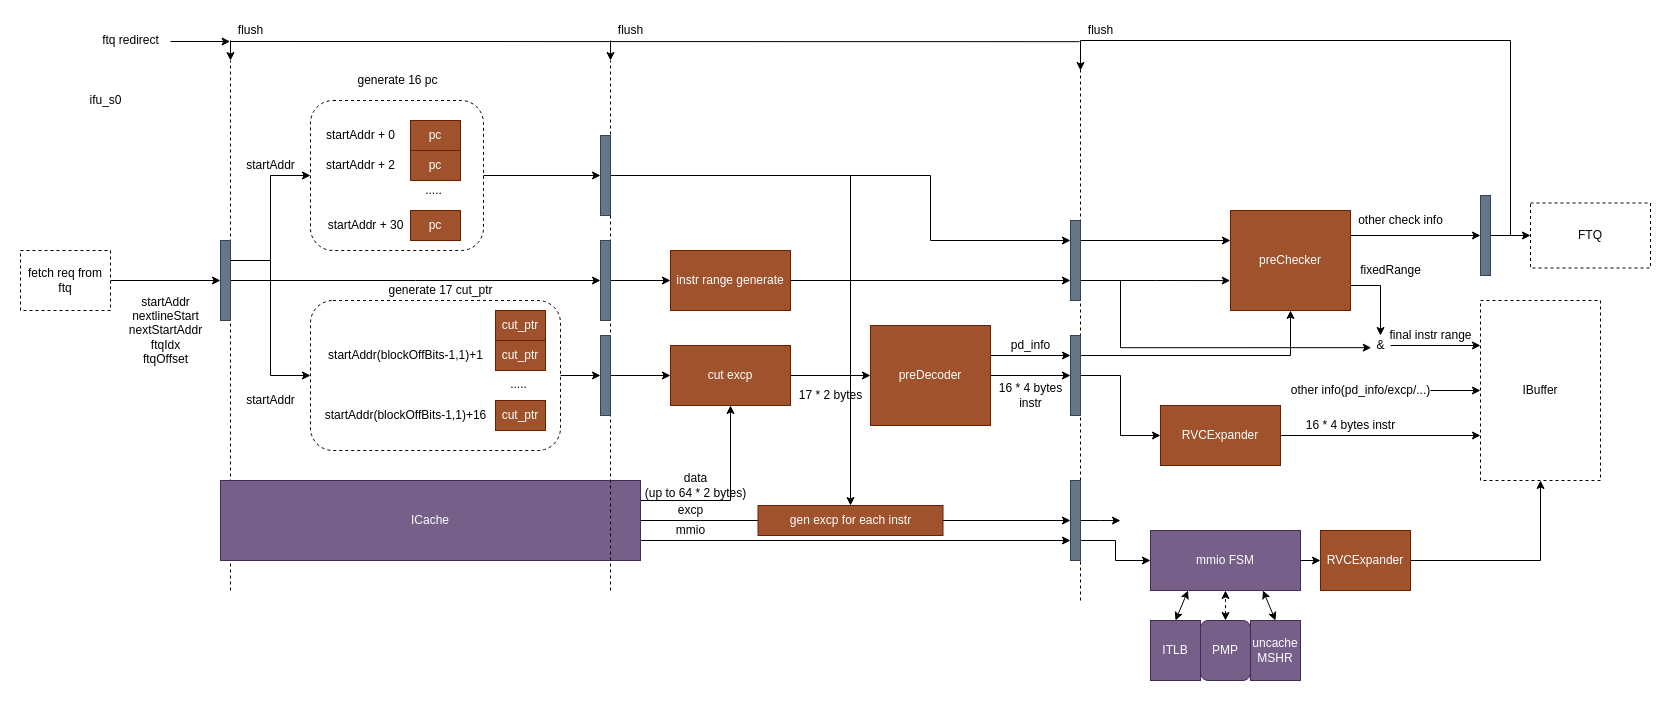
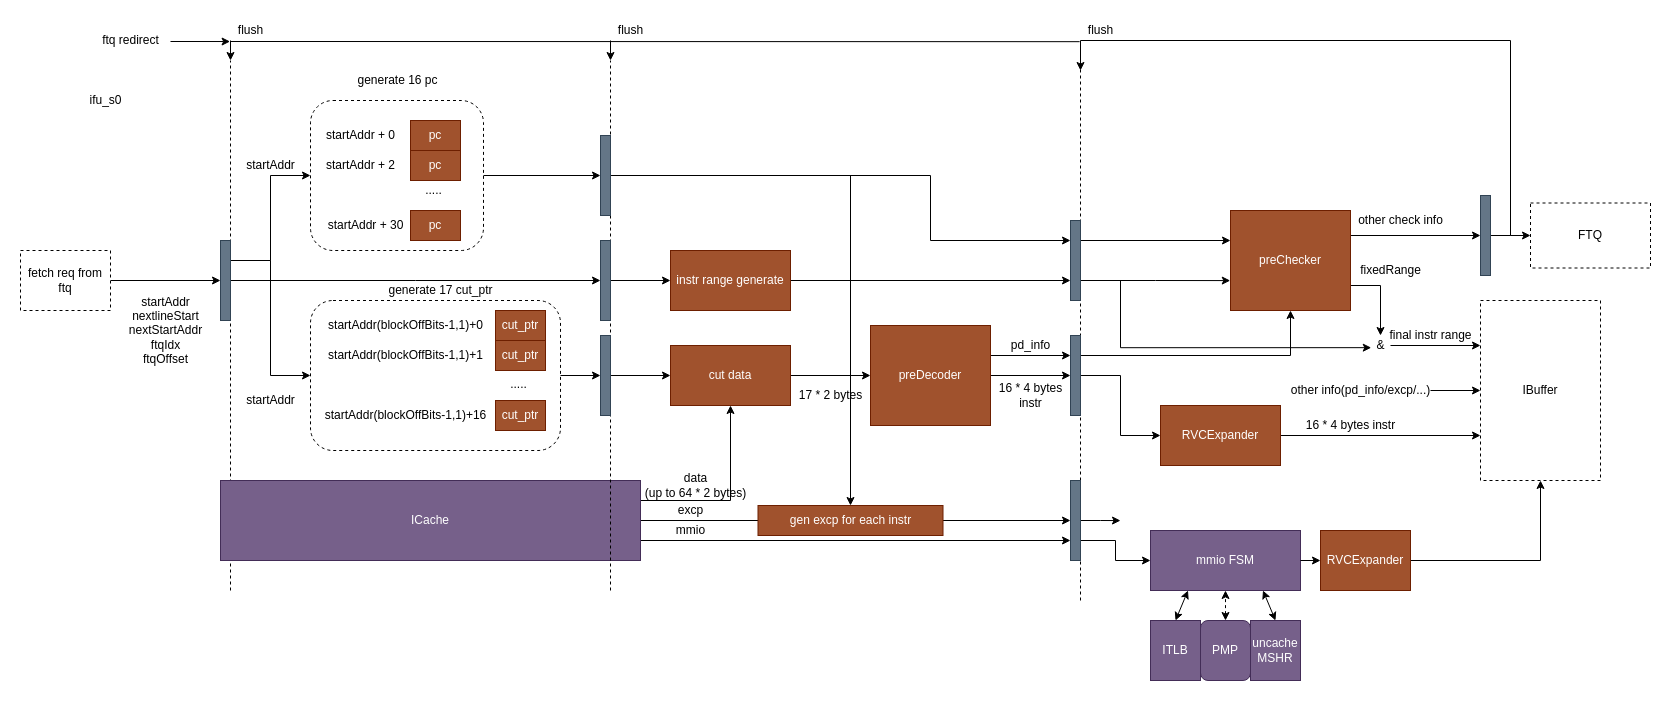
none -> (406, 326)
(731, 376) -> (731, 376)
